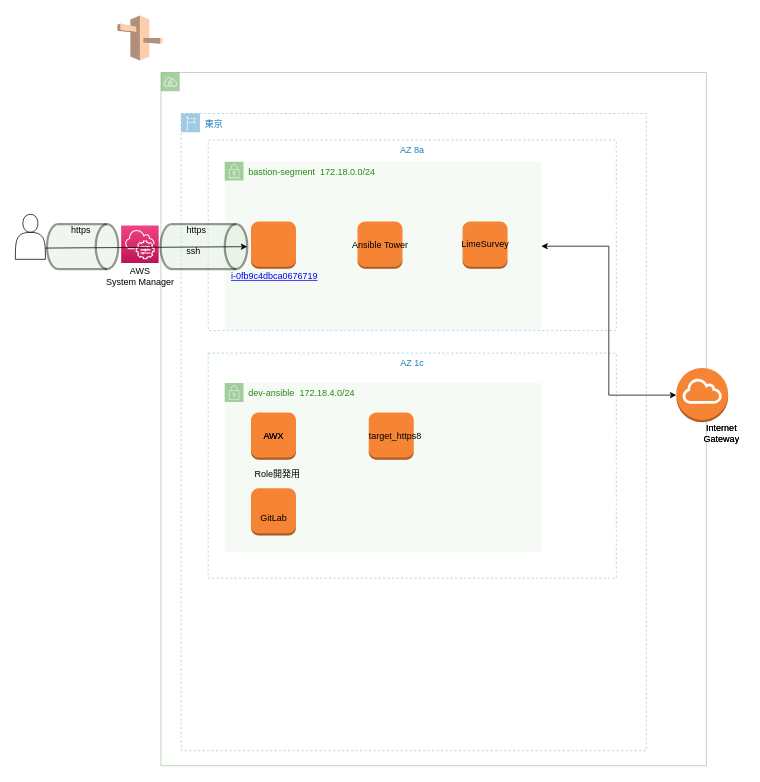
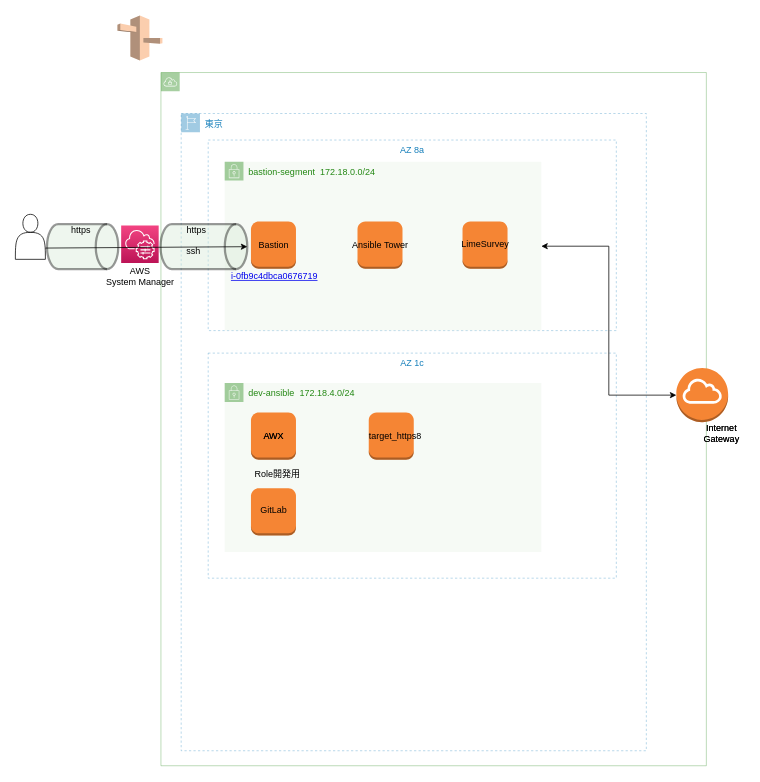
none -> (273, 245)
(273, 518) -> (273, 510)
